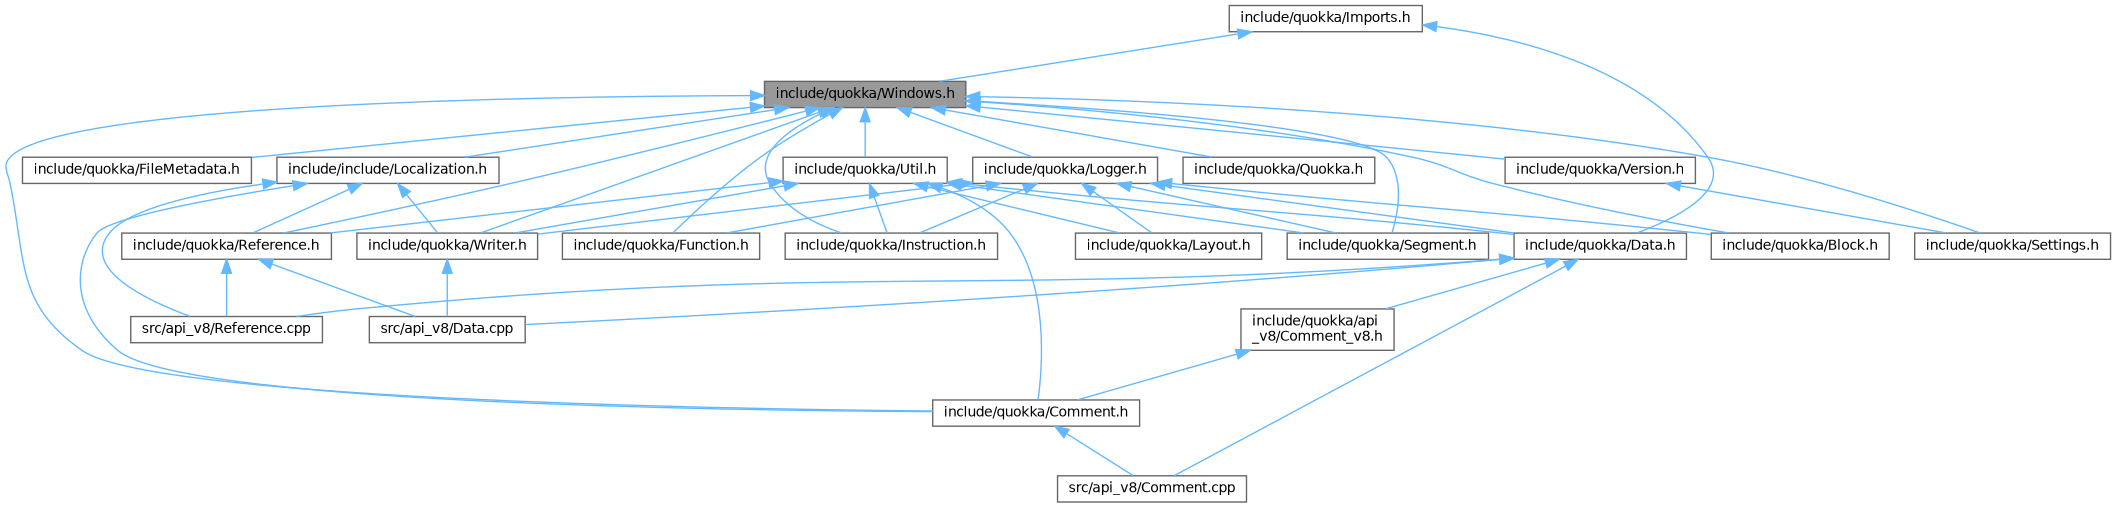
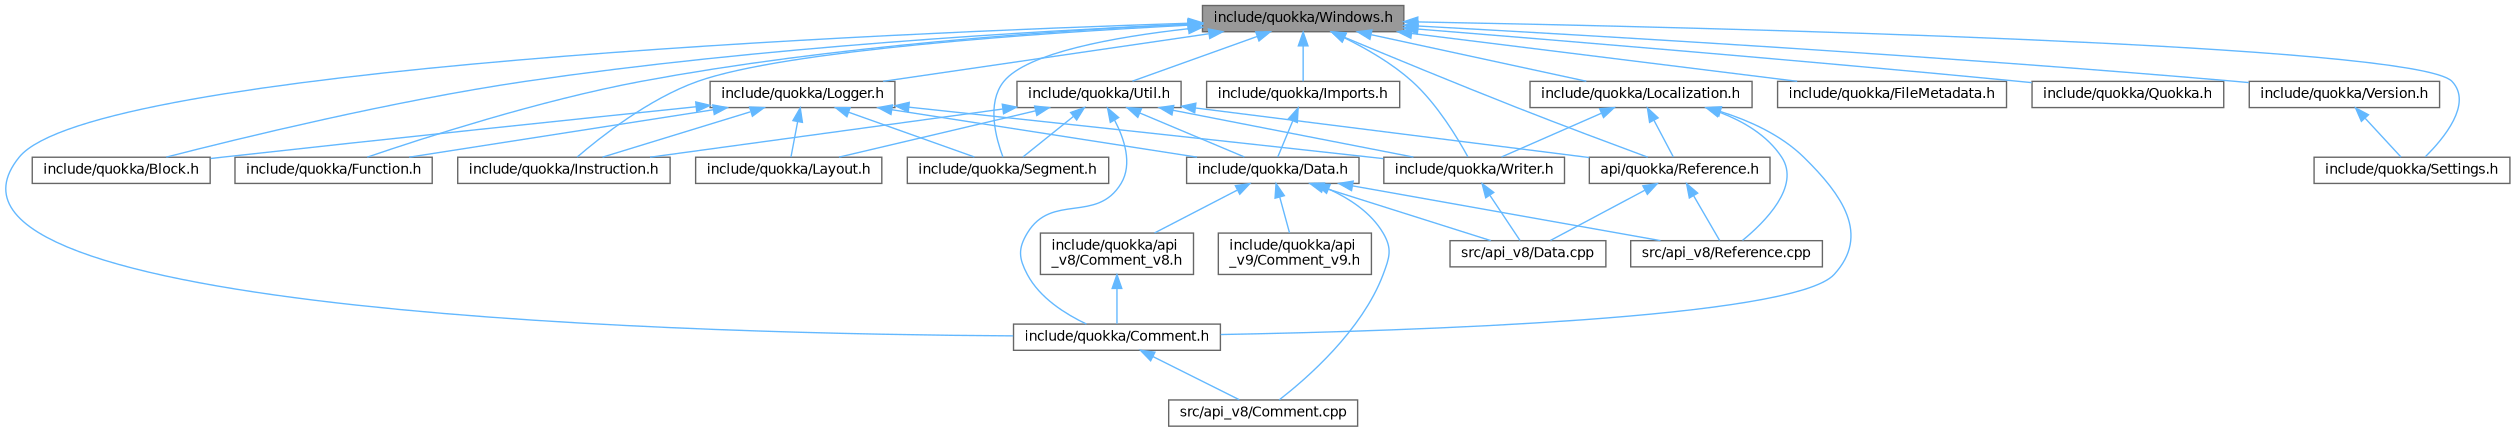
(1089, 58) -> (1303, 64)
(388, 170) -> (1641, 94)
(227, 246) -> (1680, 170)
none -> (1295, 254)
